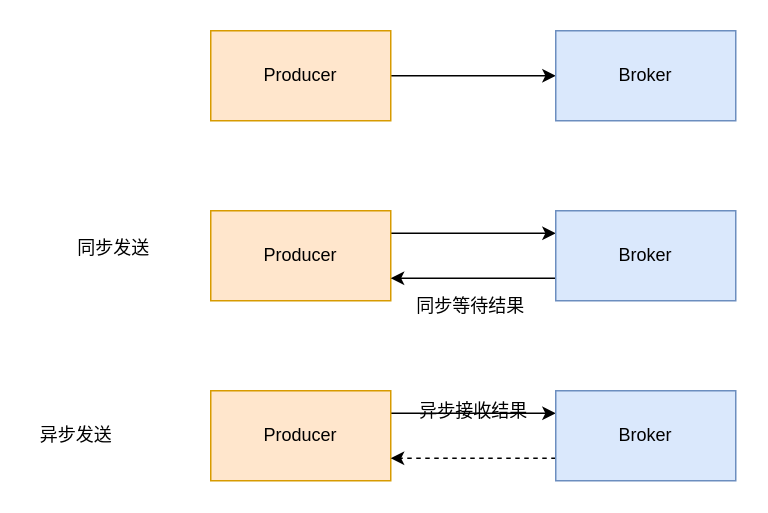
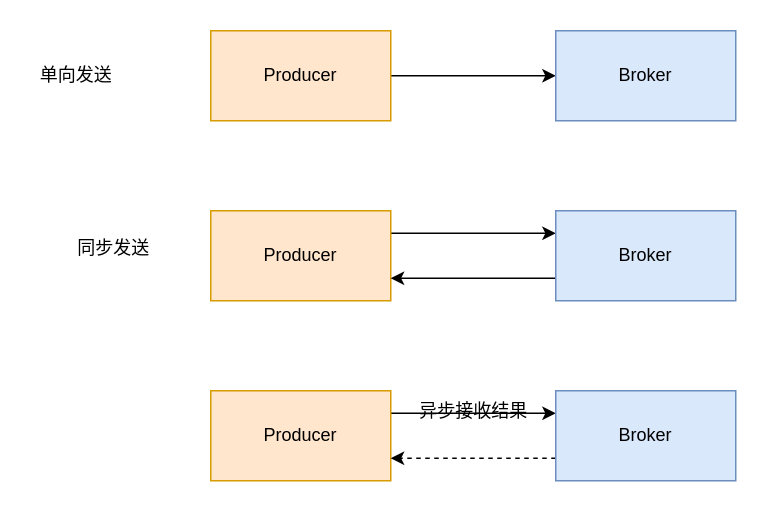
none -> (76, 76)
(470, 307) -> none
(76, 436) -> none
